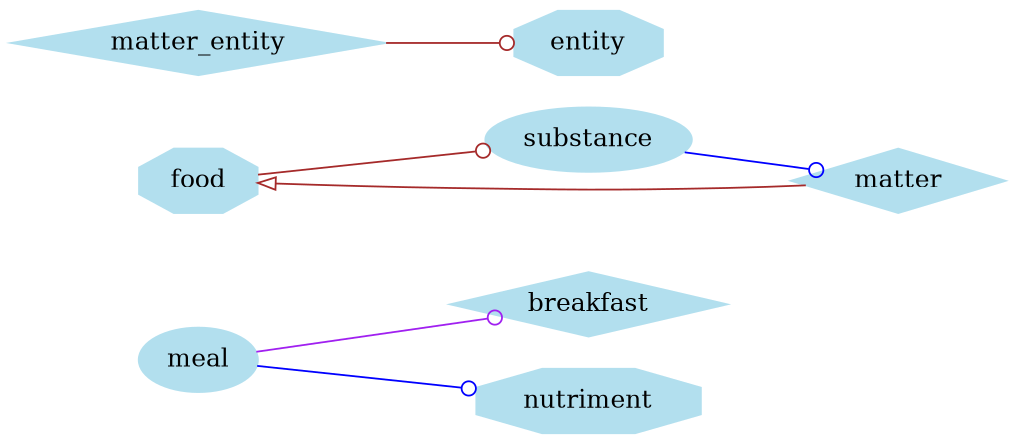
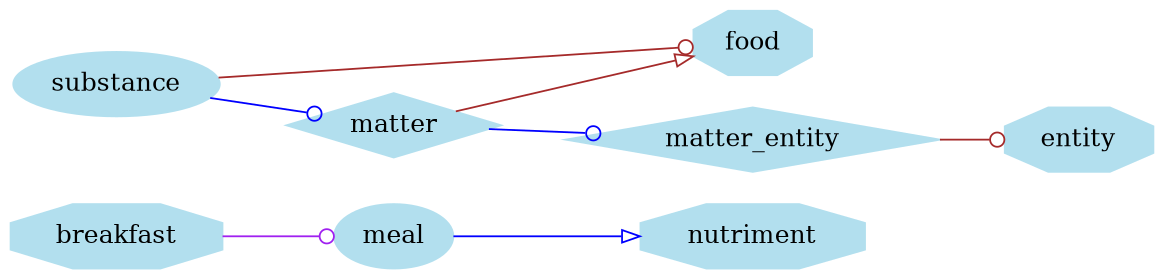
none -> (537, 131)
(367, 163) -> (448, 63)
(589, 304) -> (117, 236)
(372, 335) -> (271, 236)
(359, 377) -> (537, 236)
